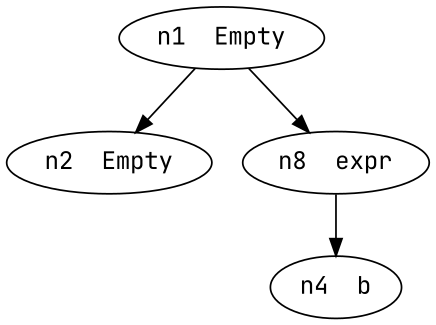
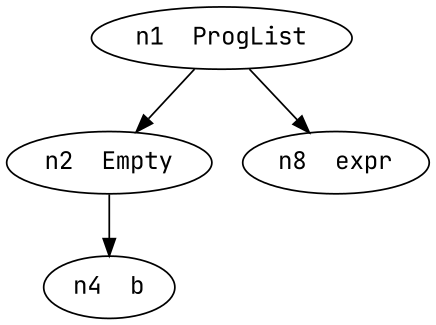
(222, 38) -> (222, 38)
(336, 216) -> (109, 216)
